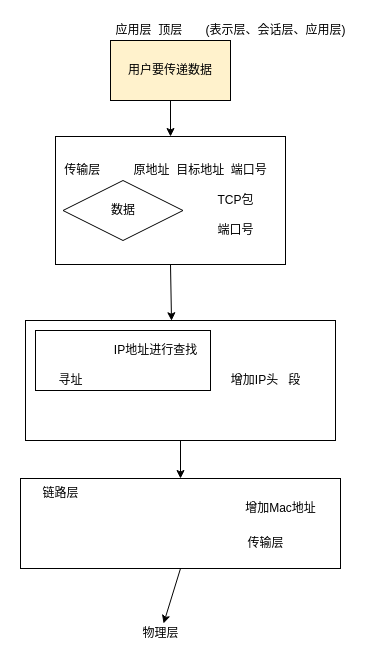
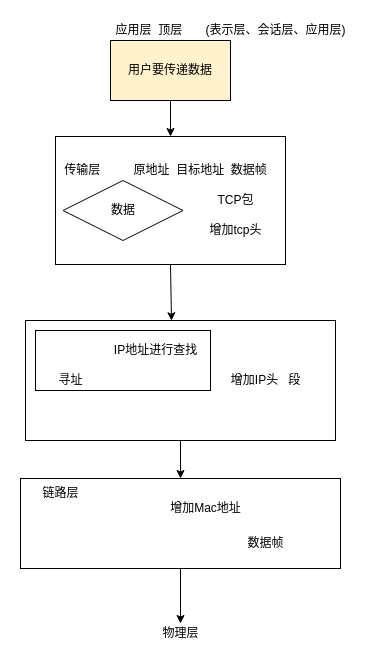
(166, 171) -> (166, 171)
(236, 231) -> (236, 231)
(281, 509) -> (206, 509)
(266, 544) -> (266, 544)
(161, 634) -> (181, 634)
